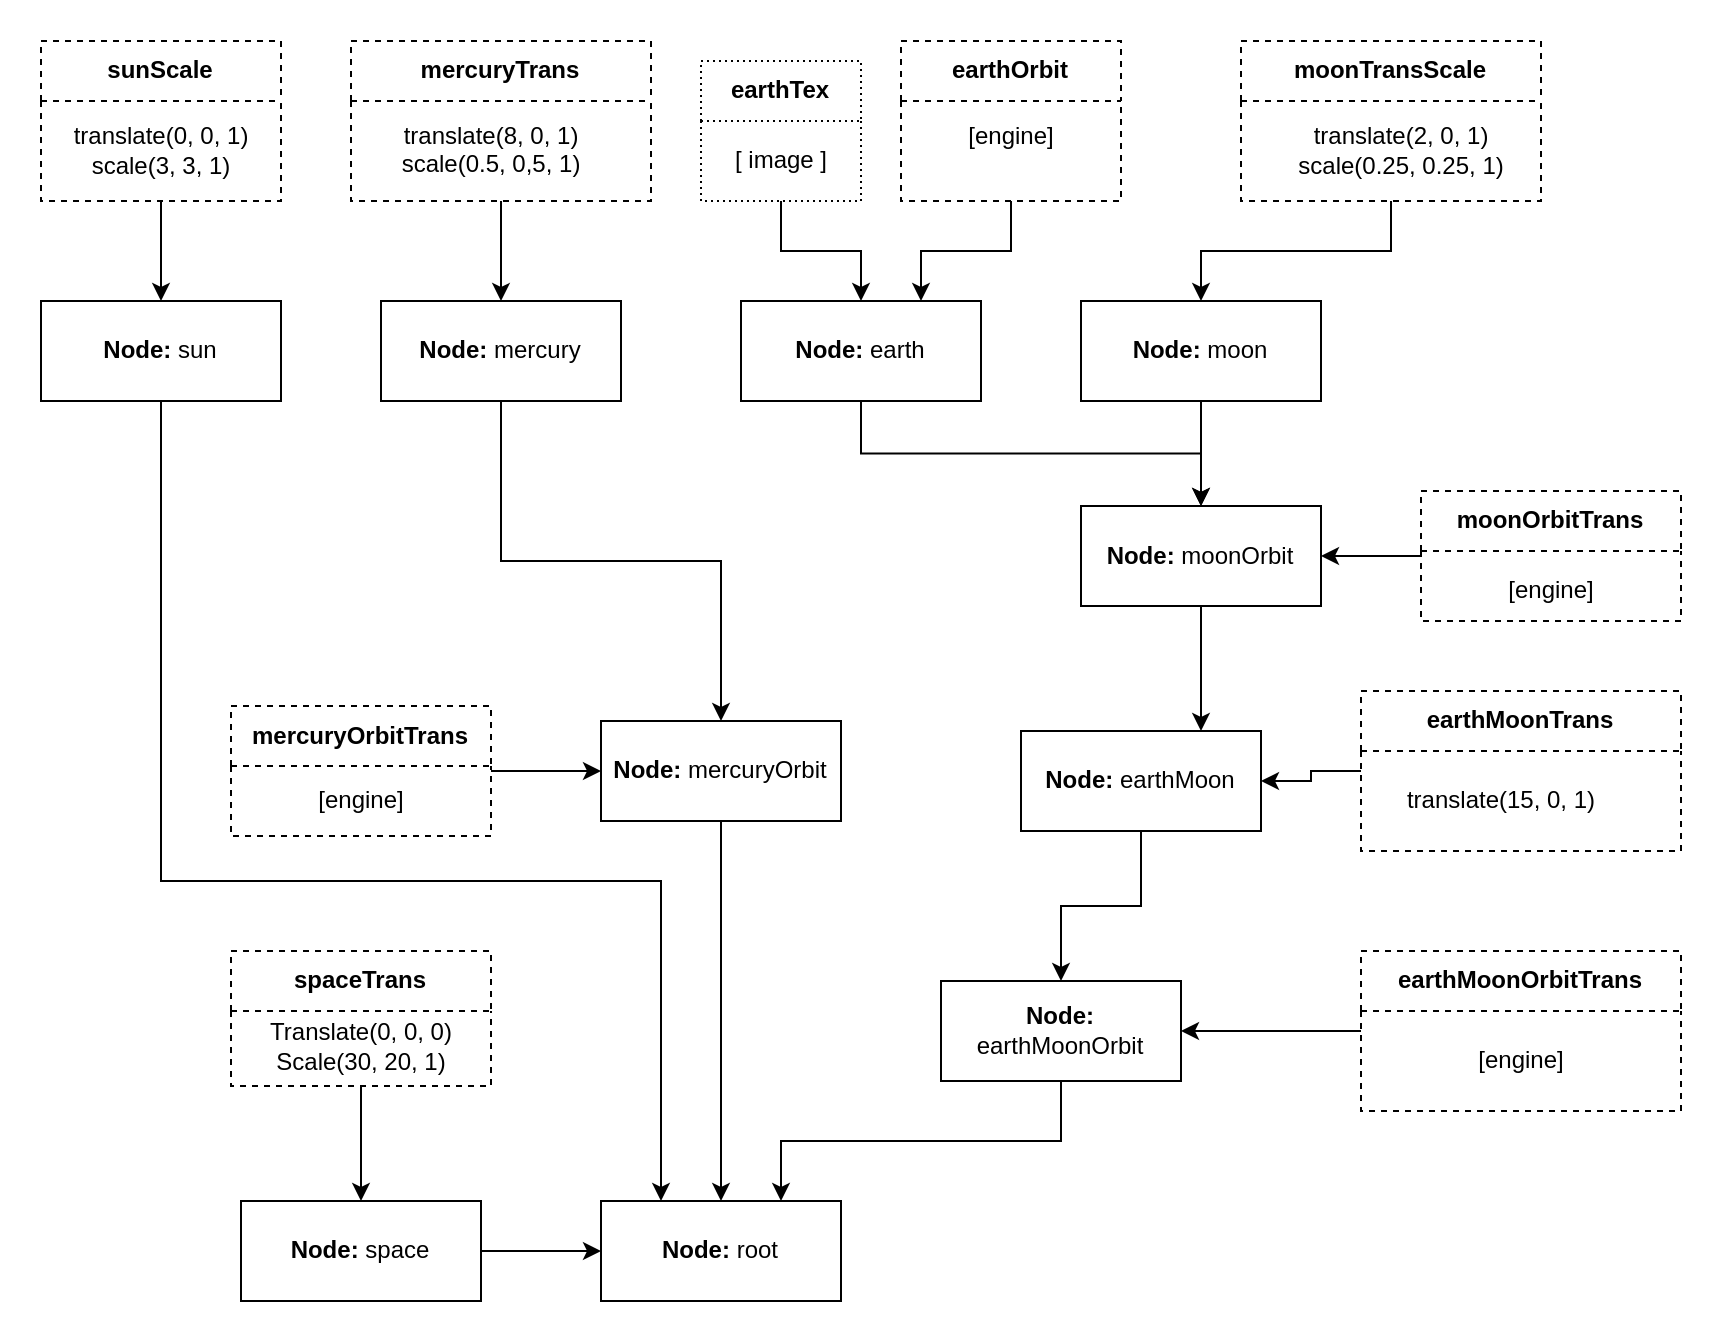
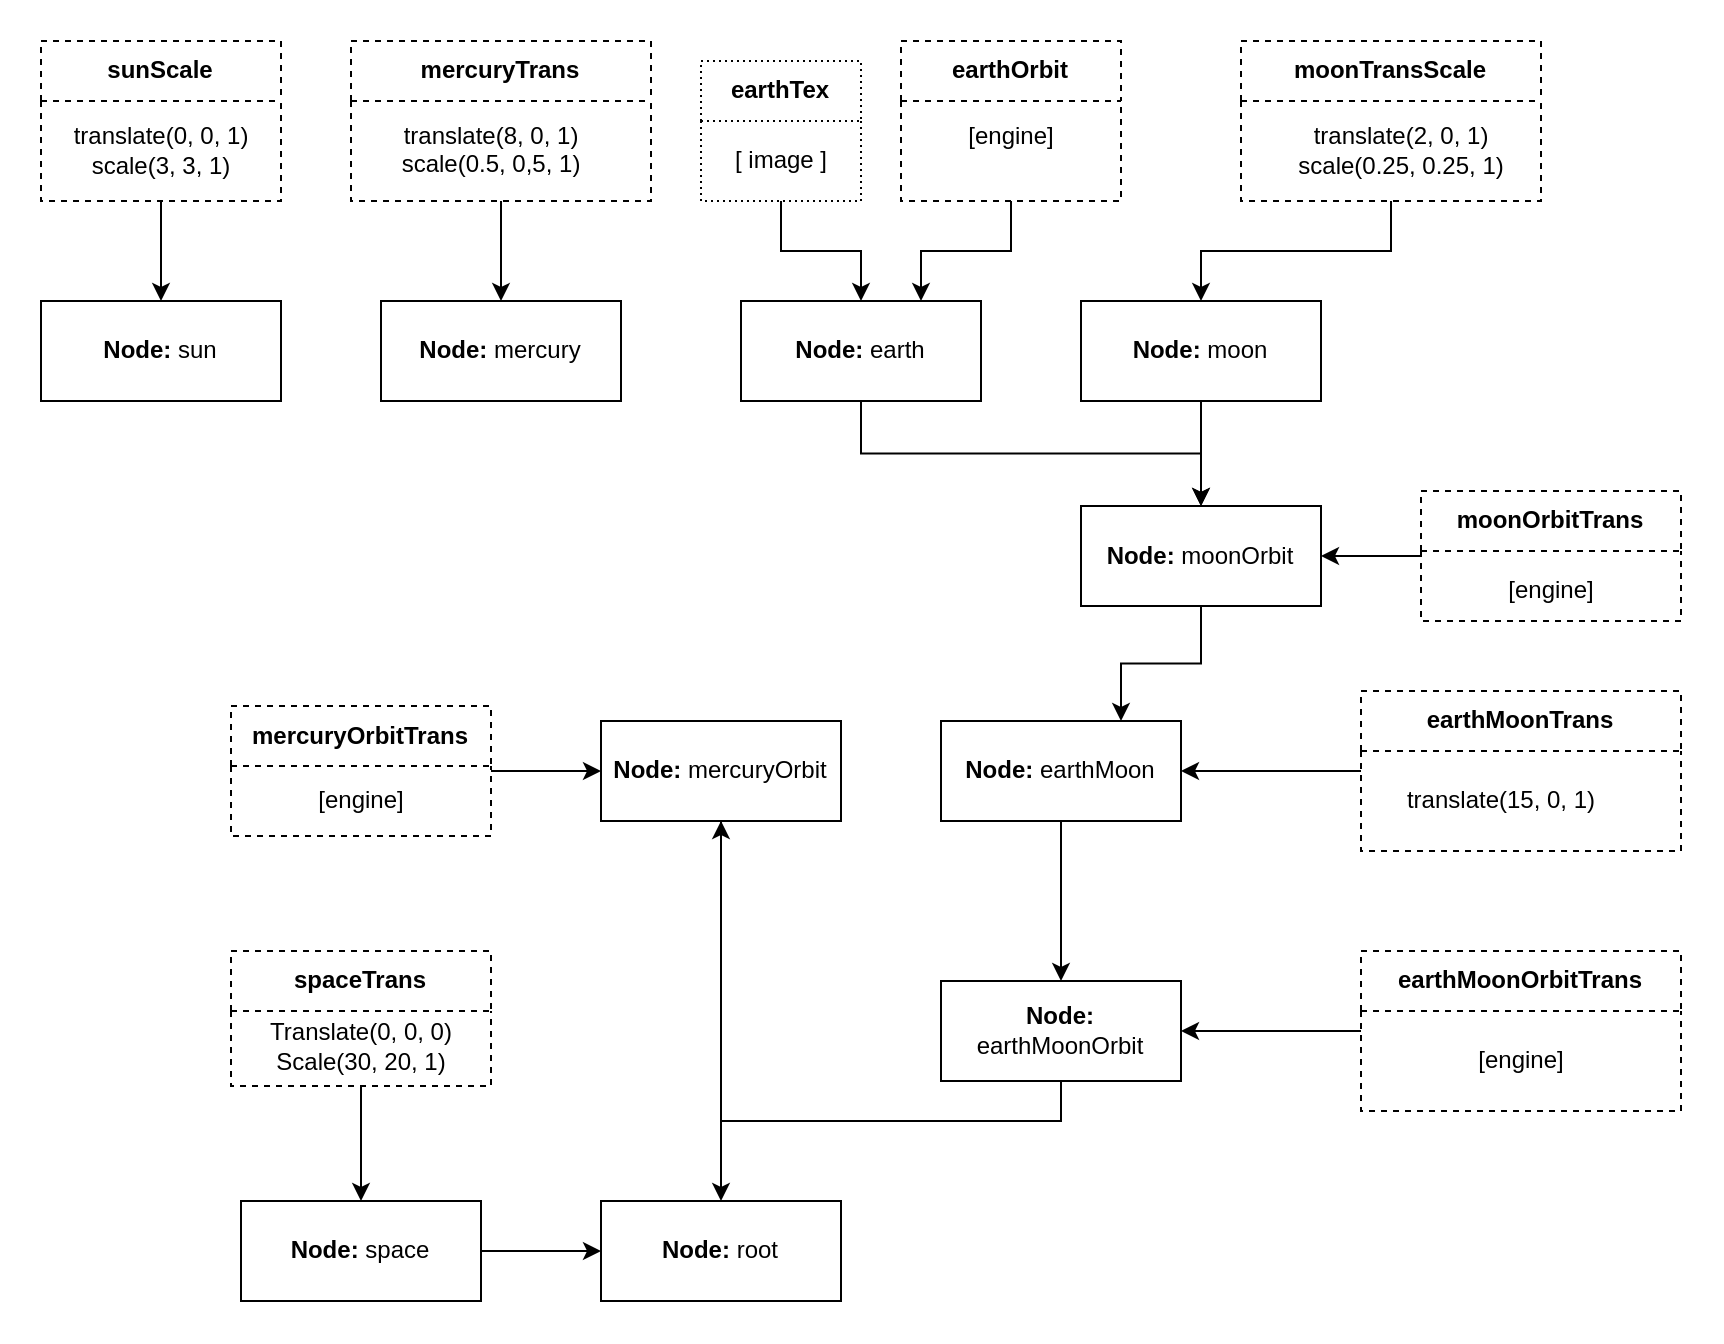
(604, 561) -> none
(1141, 781) -> (1061, 771)
(324, 881) -> none
(909, 1141) -> (895, 1121)
